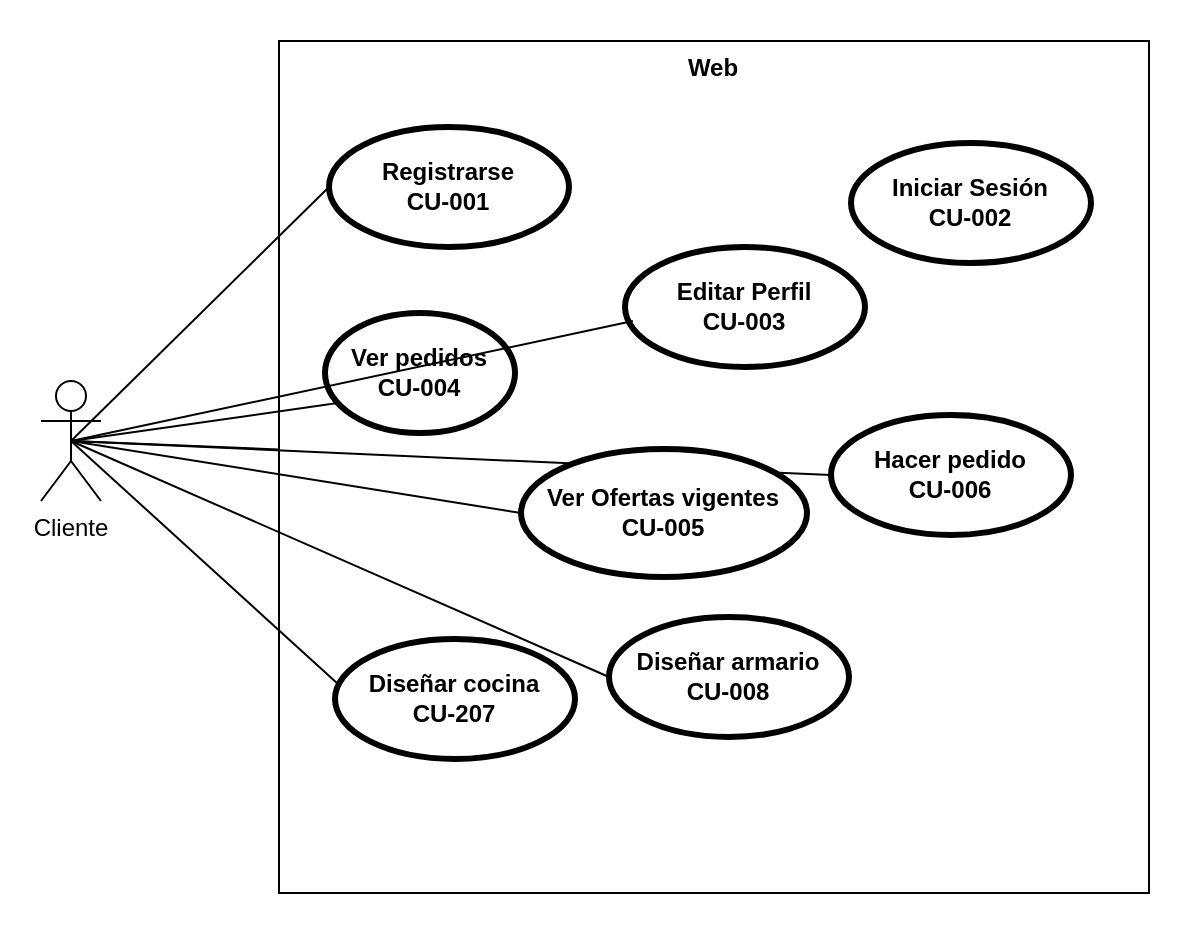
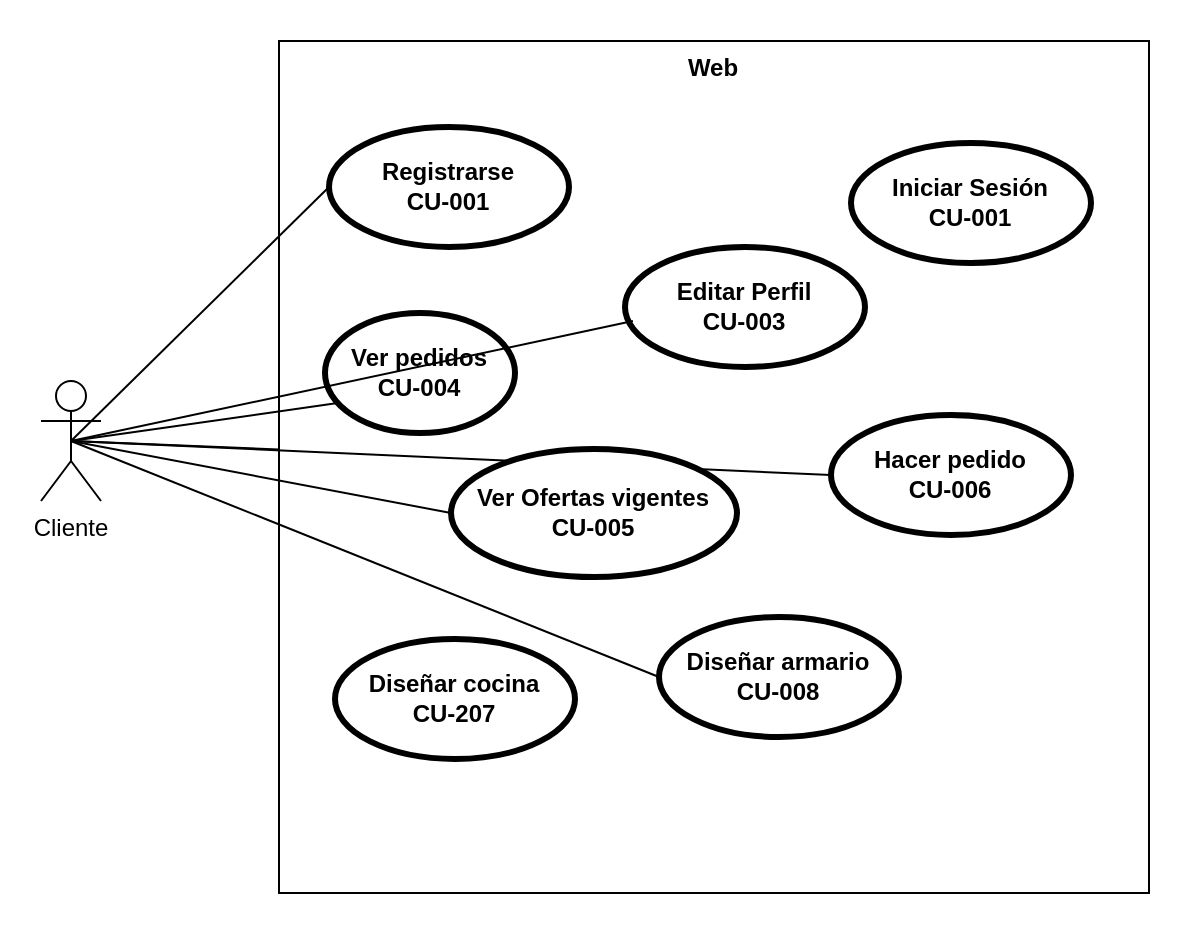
(971, 203) -> (971, 203)
(664, 513) -> (594, 513)
(209, 567) -> none
(729, 677) -> (779, 677)
